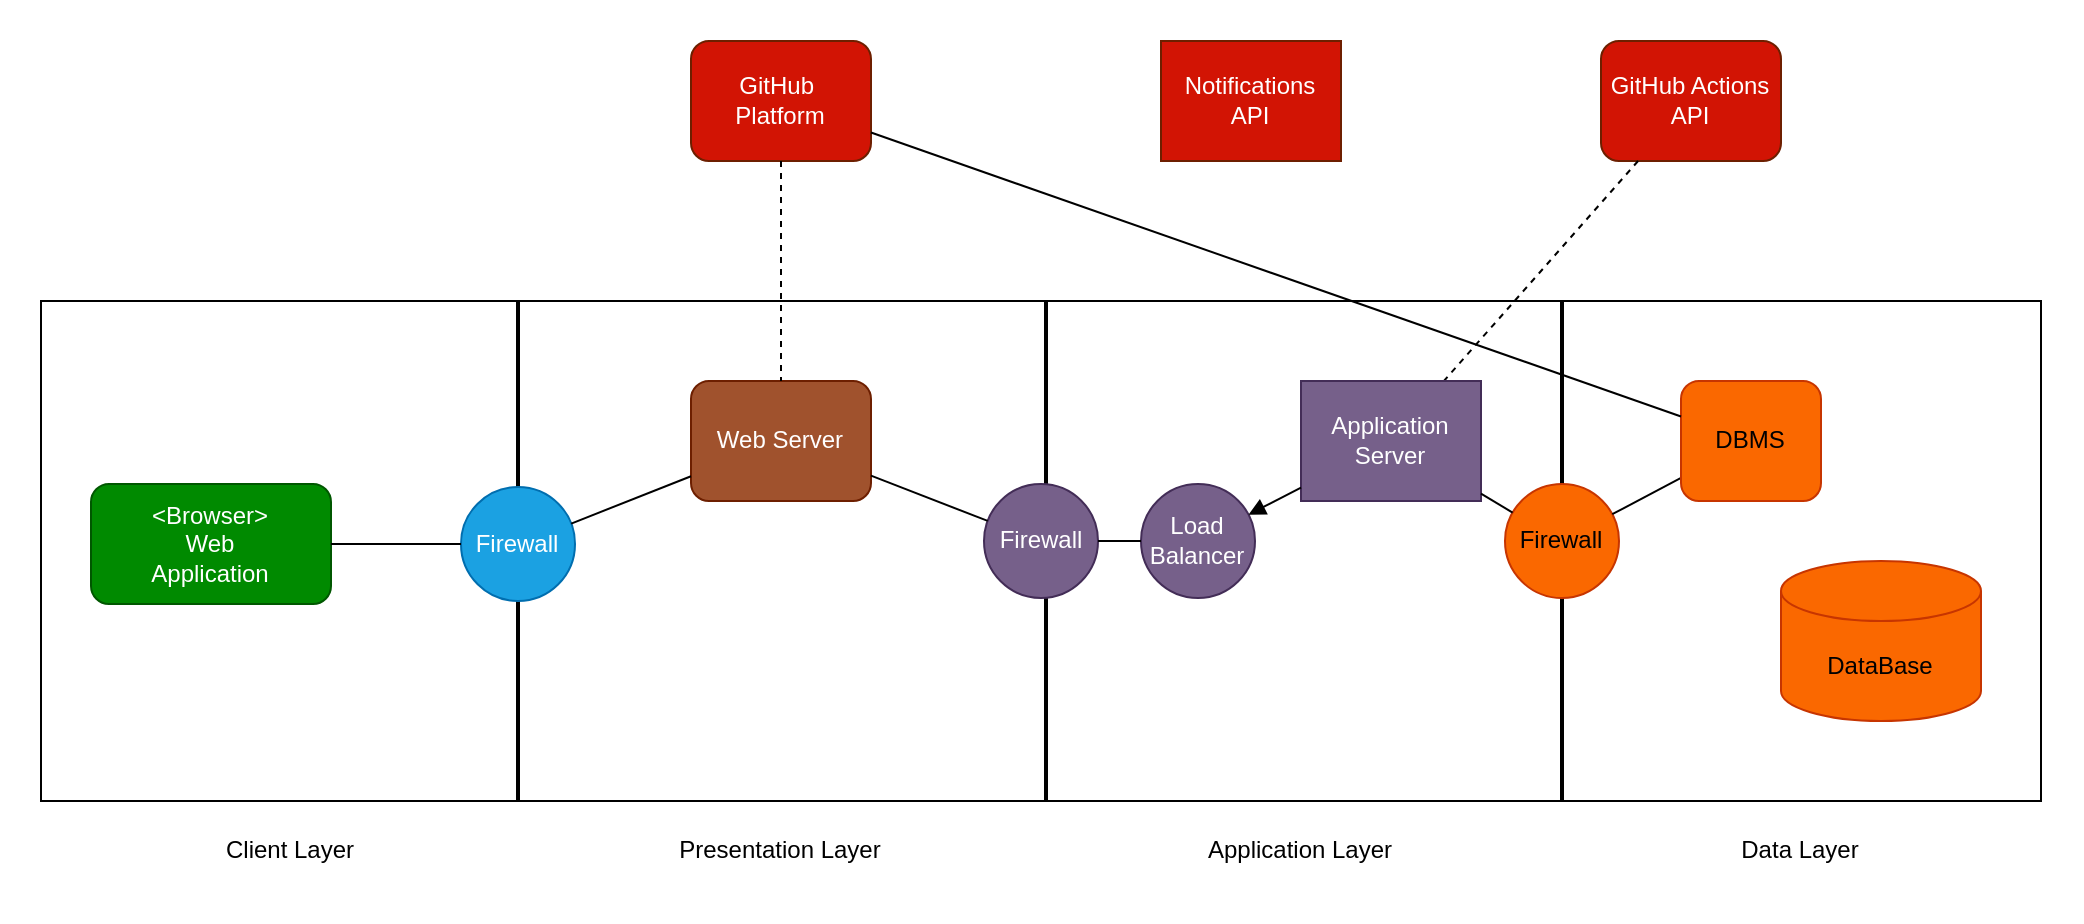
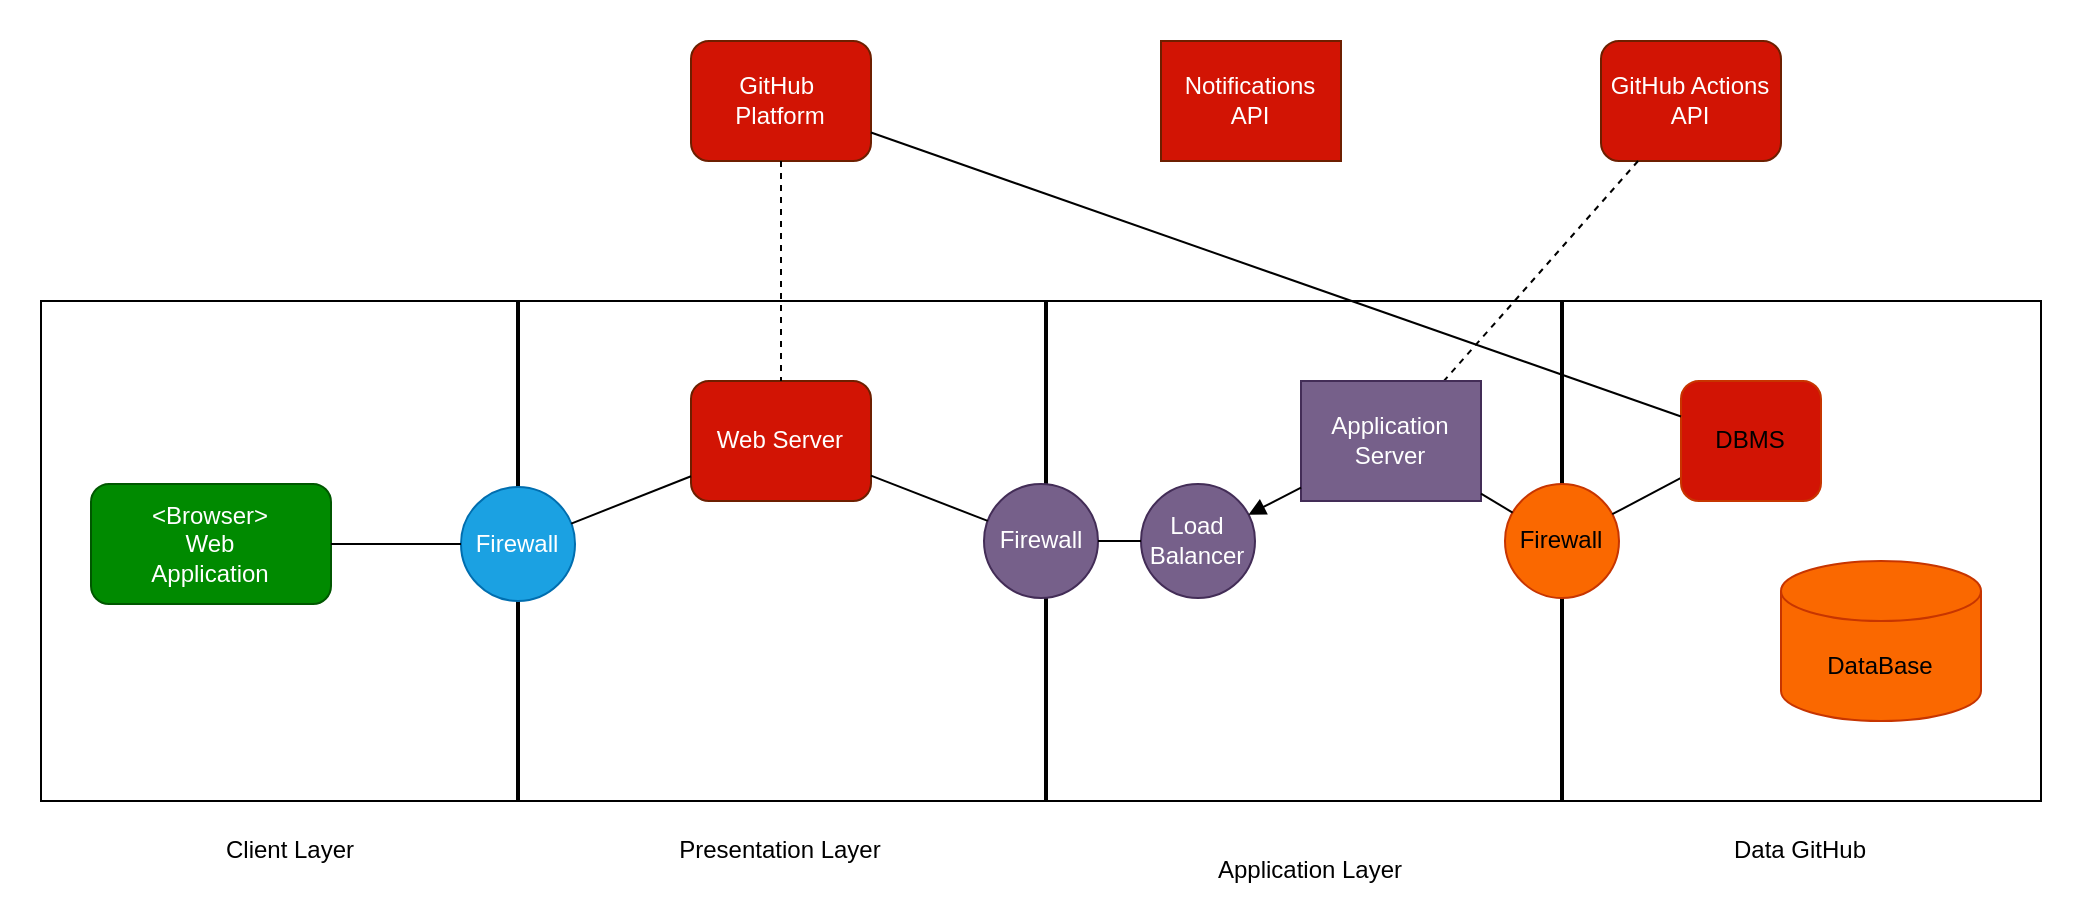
(781, 441) -> (781, 441)
(1751, 441) -> (1751, 441)
(1301, 851) -> (1311, 871)
(1801, 851) -> (1801, 851)
